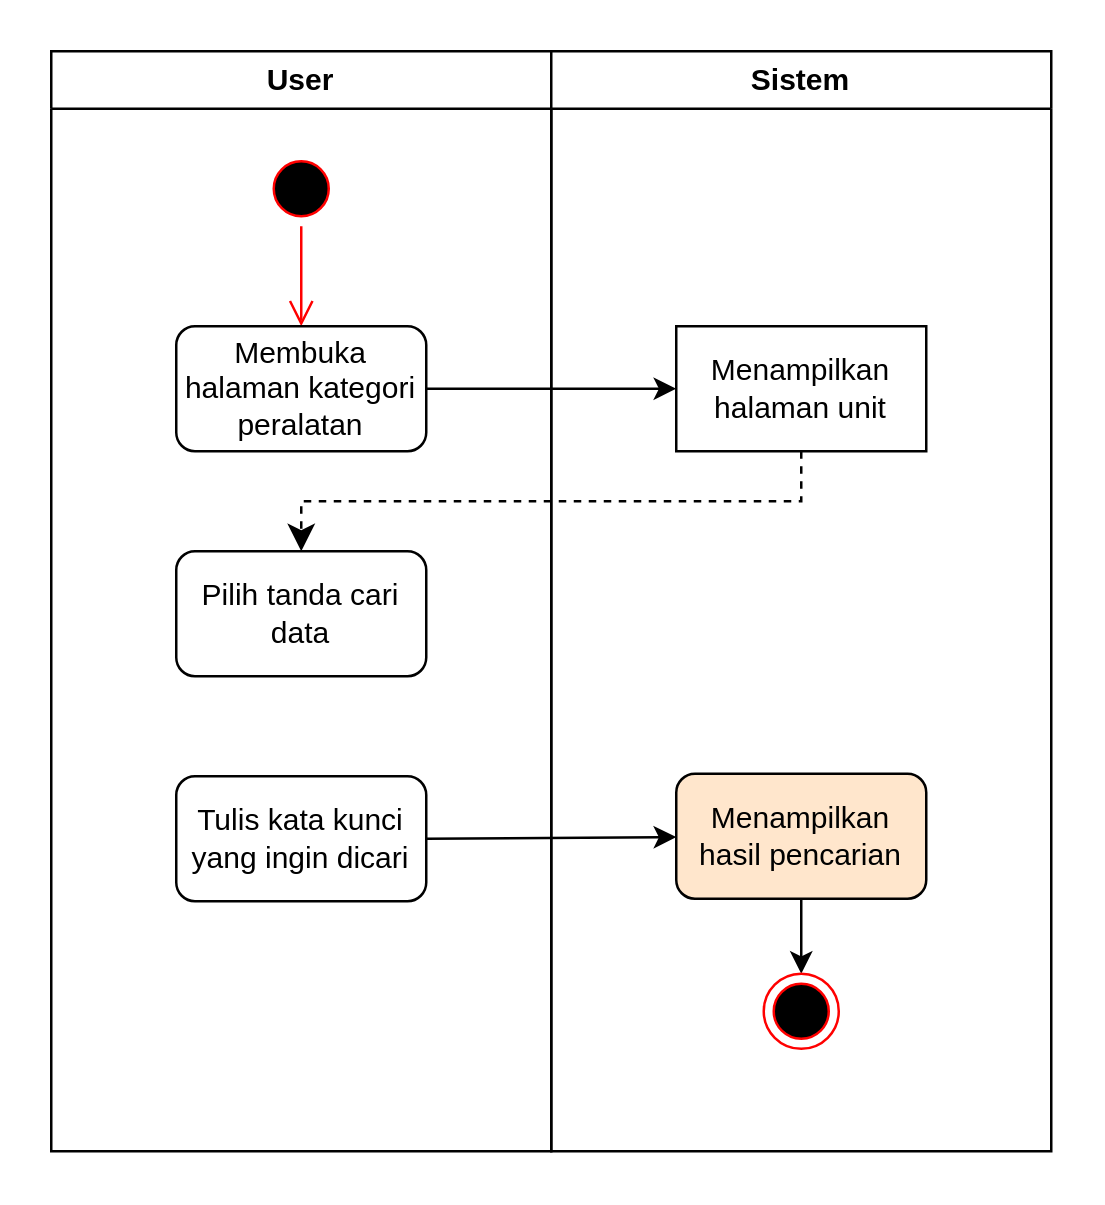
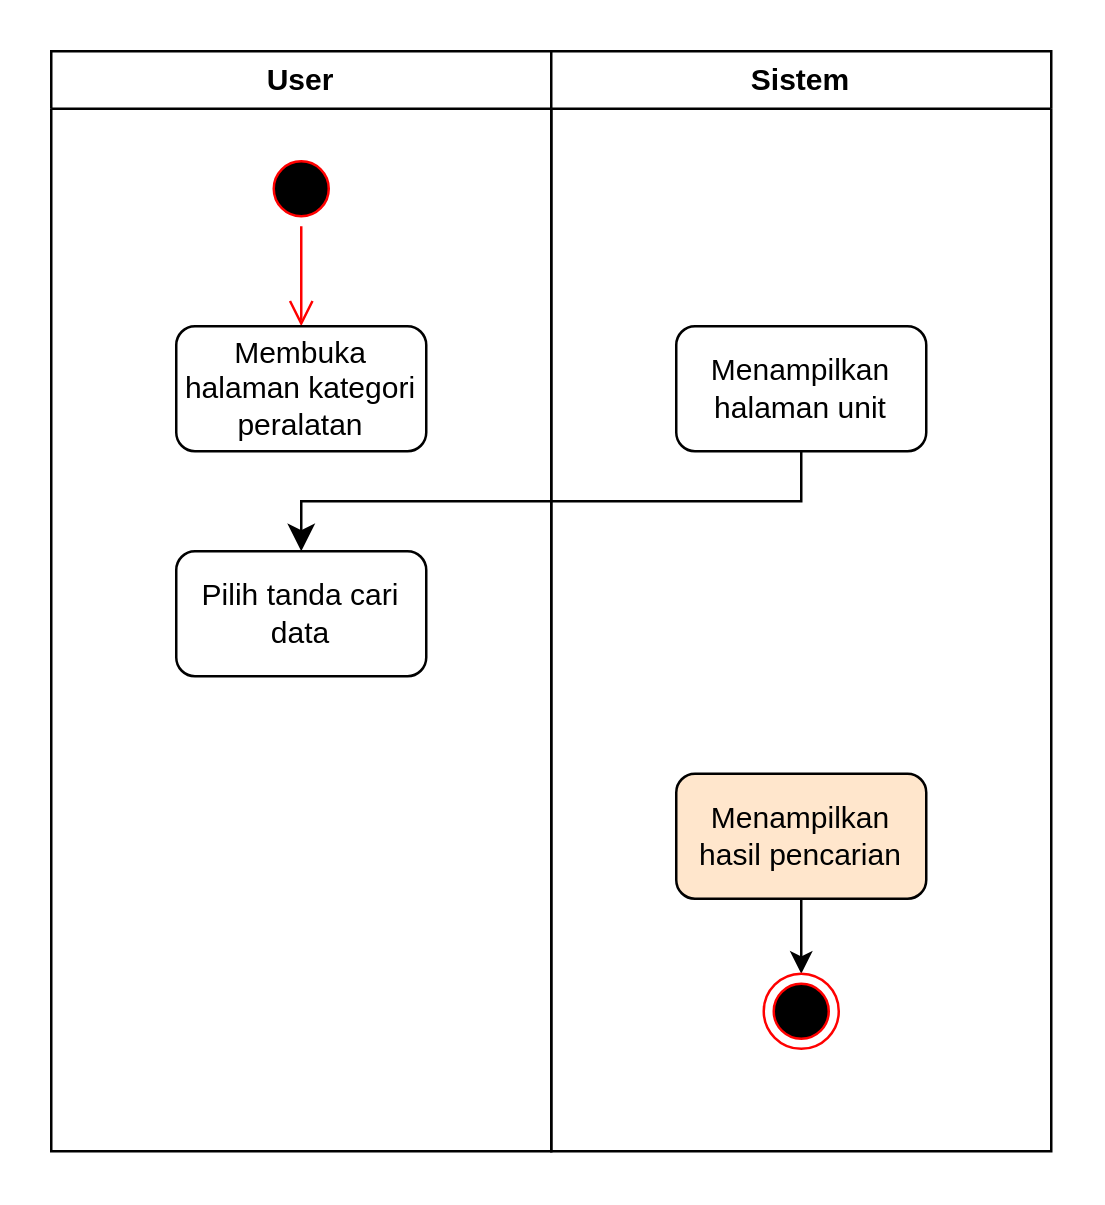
(486, 389) -> none
(801, 389) -> (801, 389)
(701, 501) -> (701, 501)
(486, 838) -> none
(301, 839) -> none
